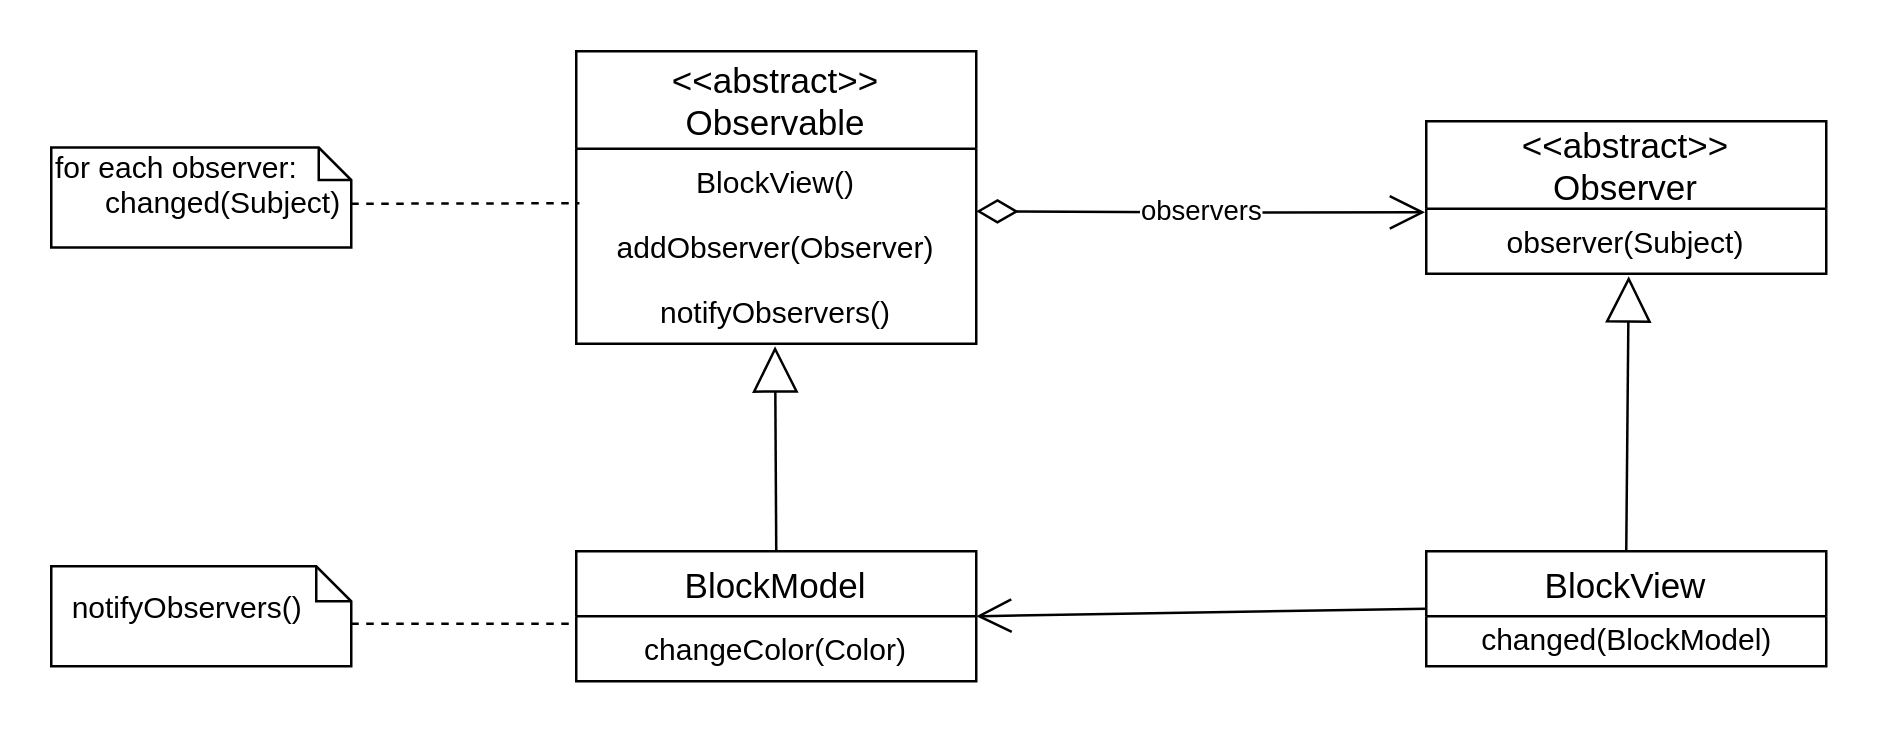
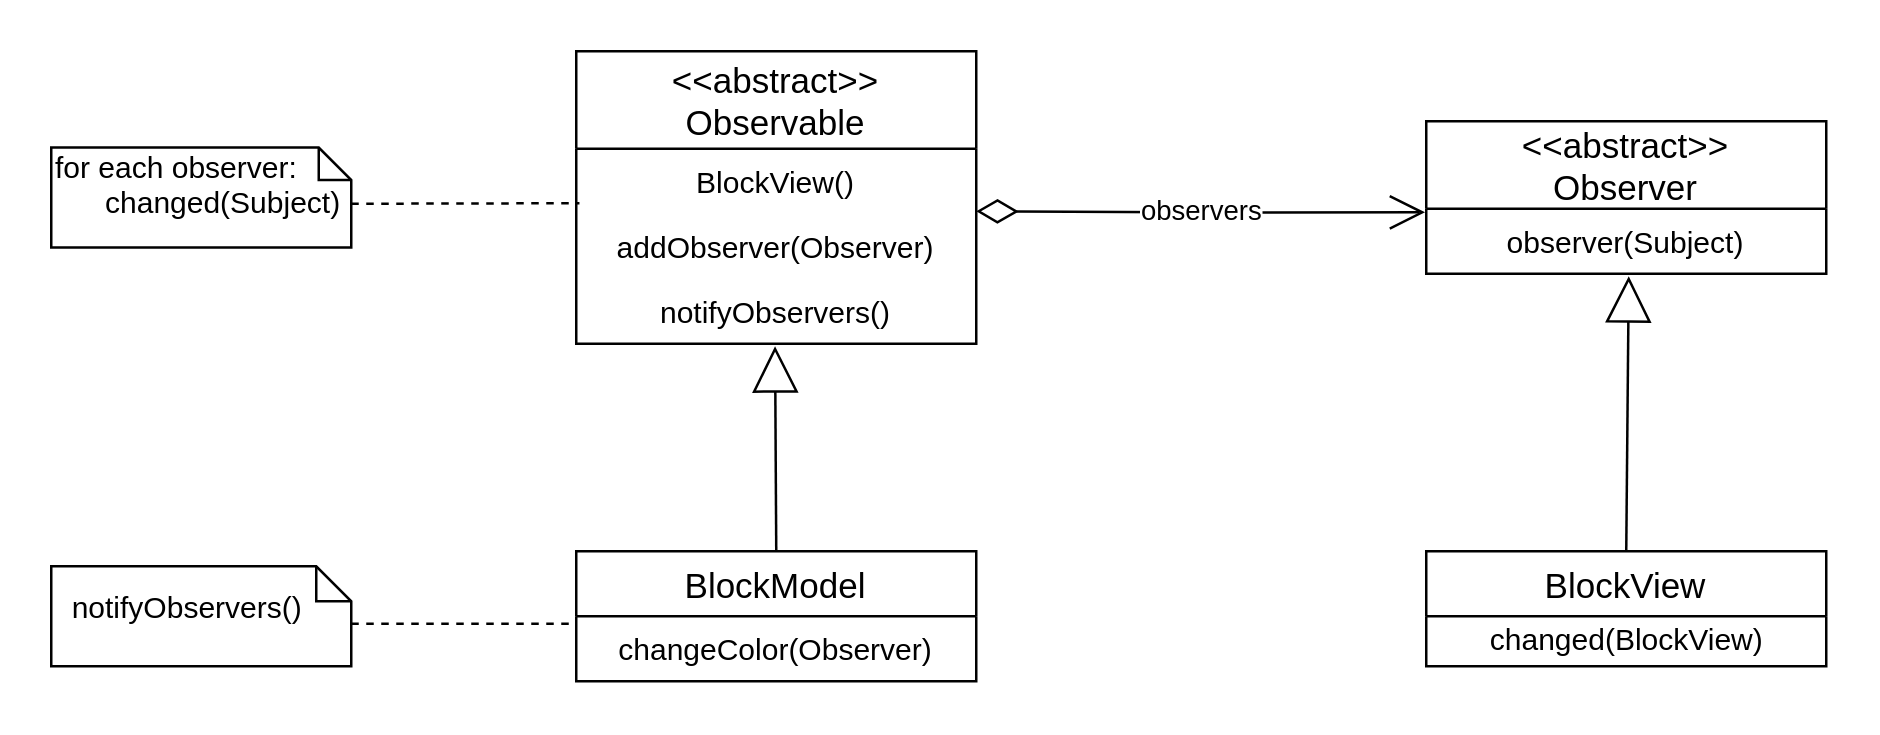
(1204, 612) -> none
(1628, 641) -> (1628, 641)
(775, 650) -> (775, 650)
